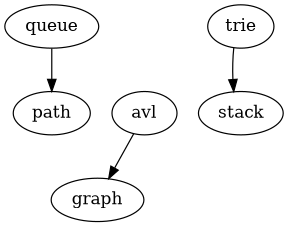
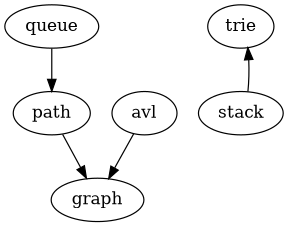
(233, 64) -> (249, 76)
none -> (72, 151)
